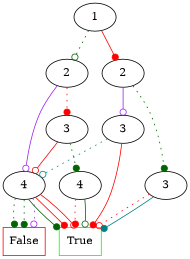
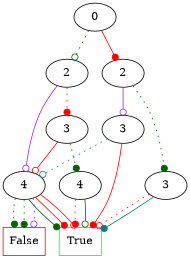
(95, 17) -> (95, 17)
